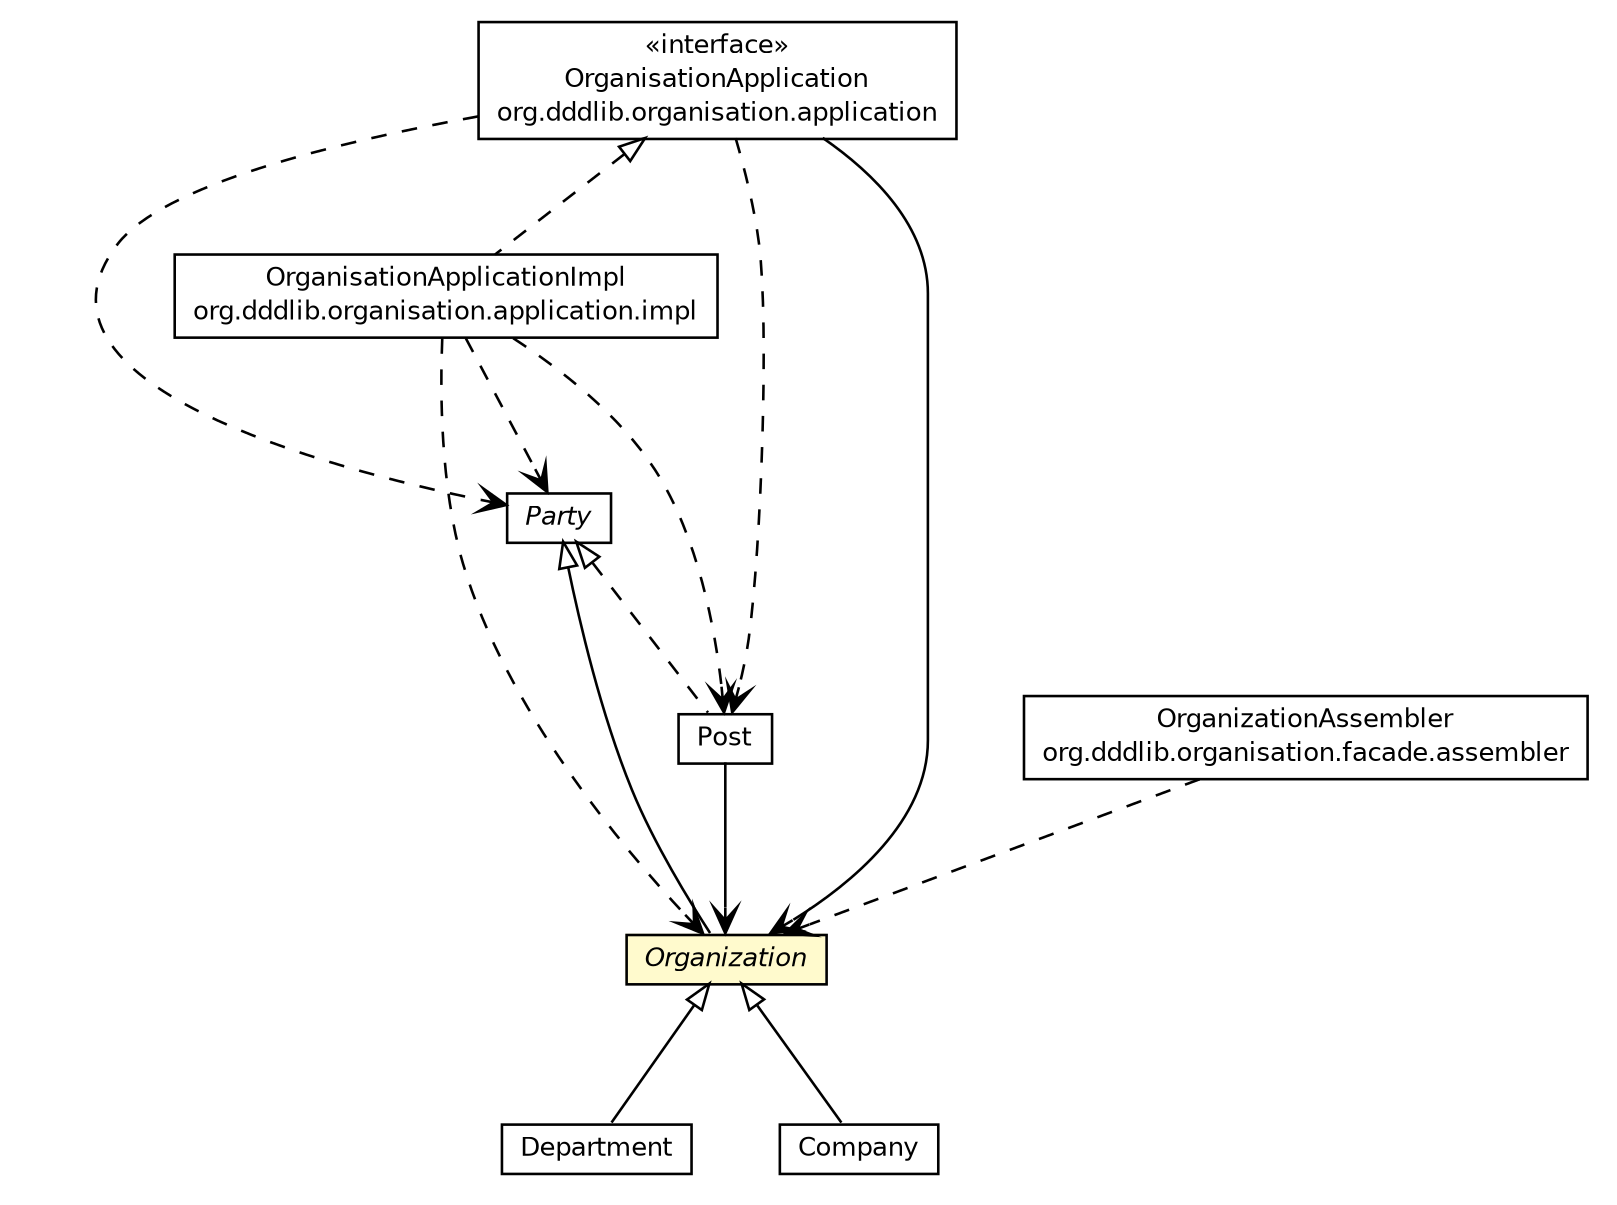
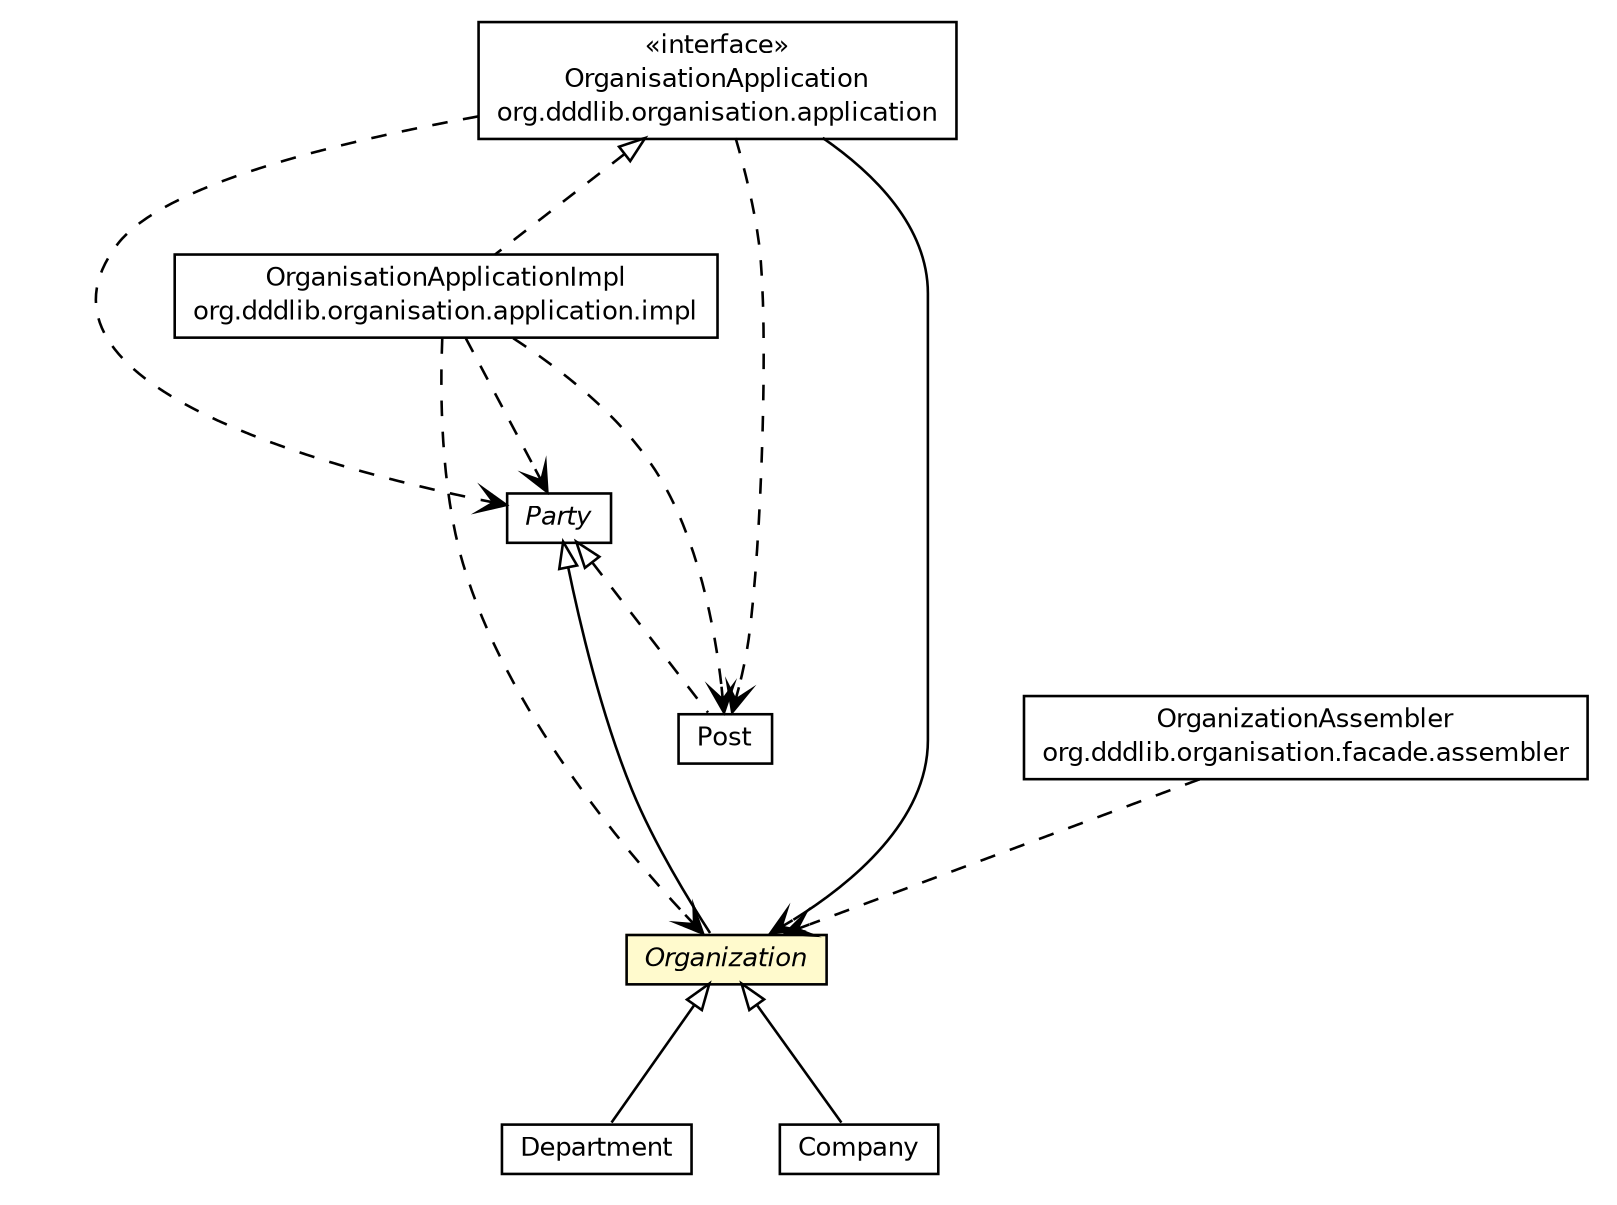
(725, 835) -> none
